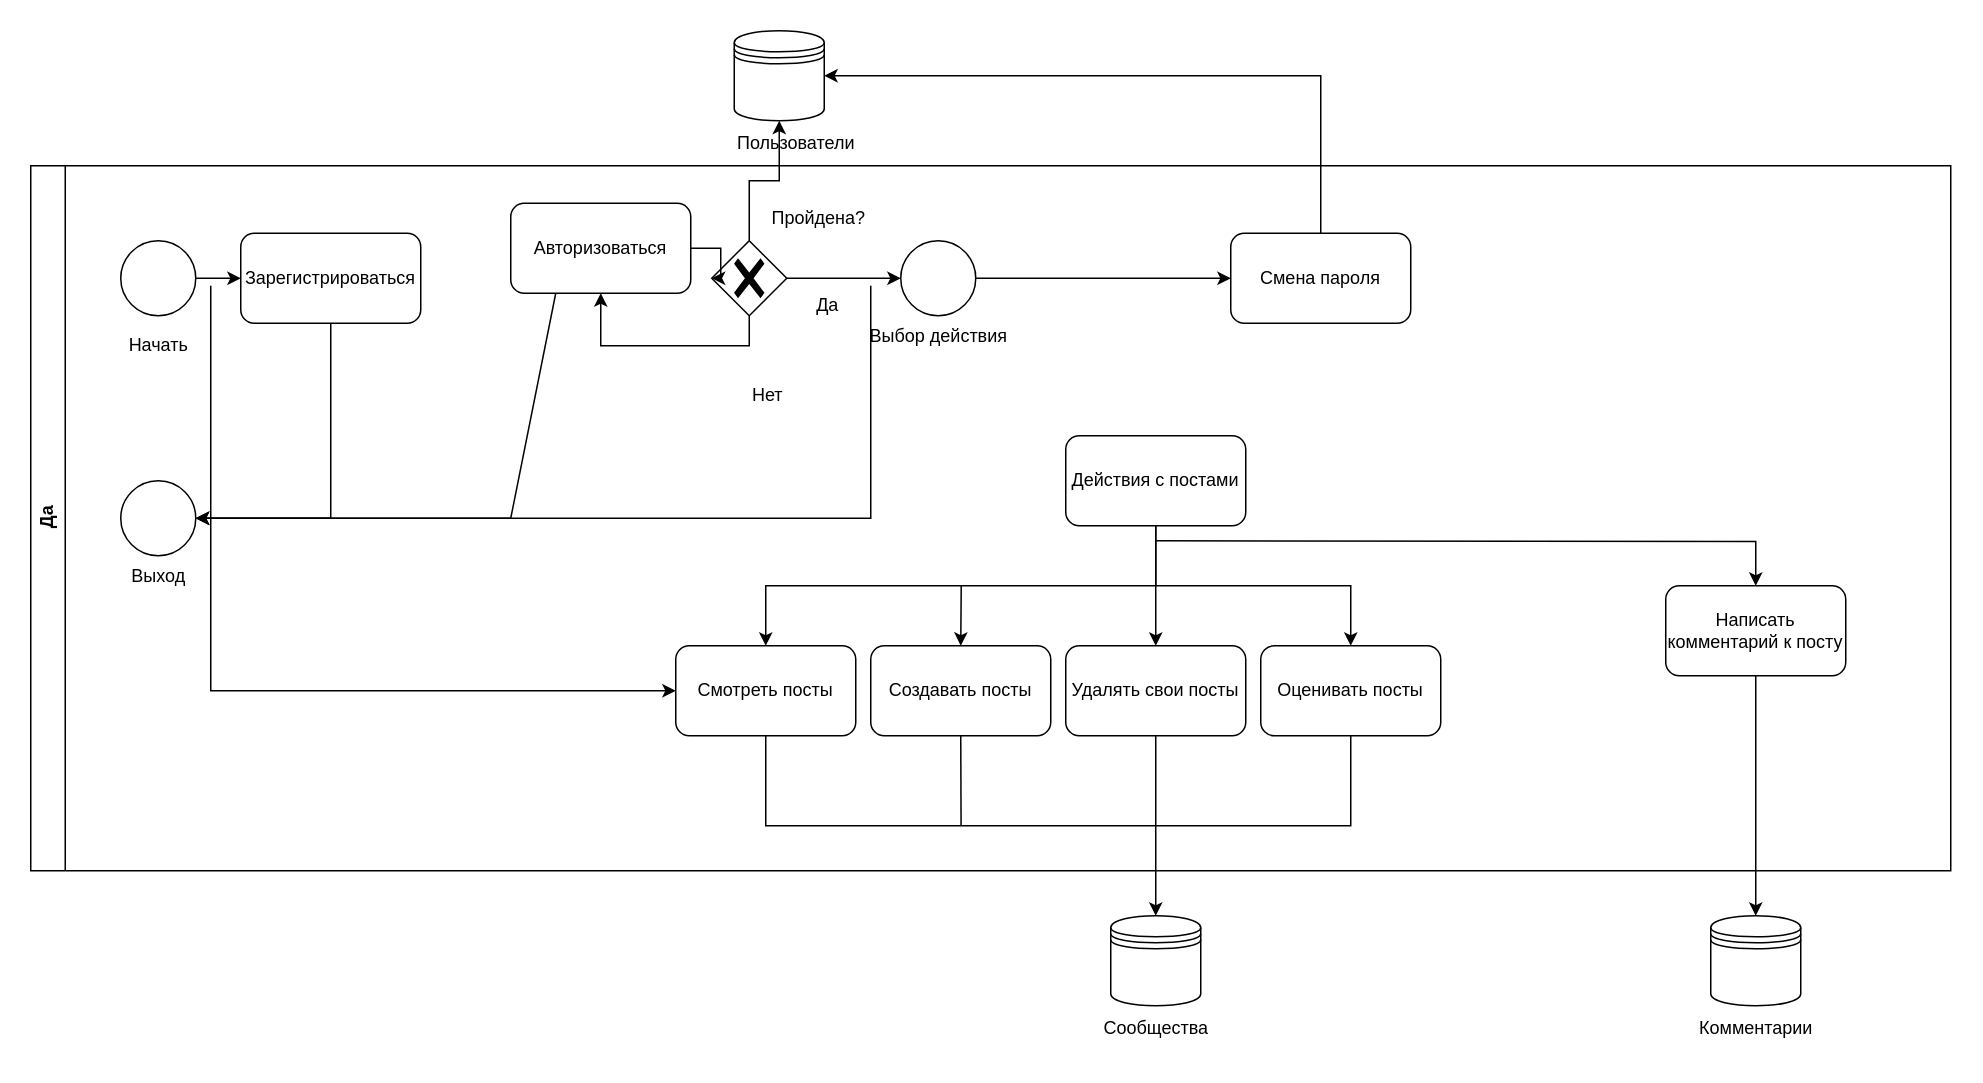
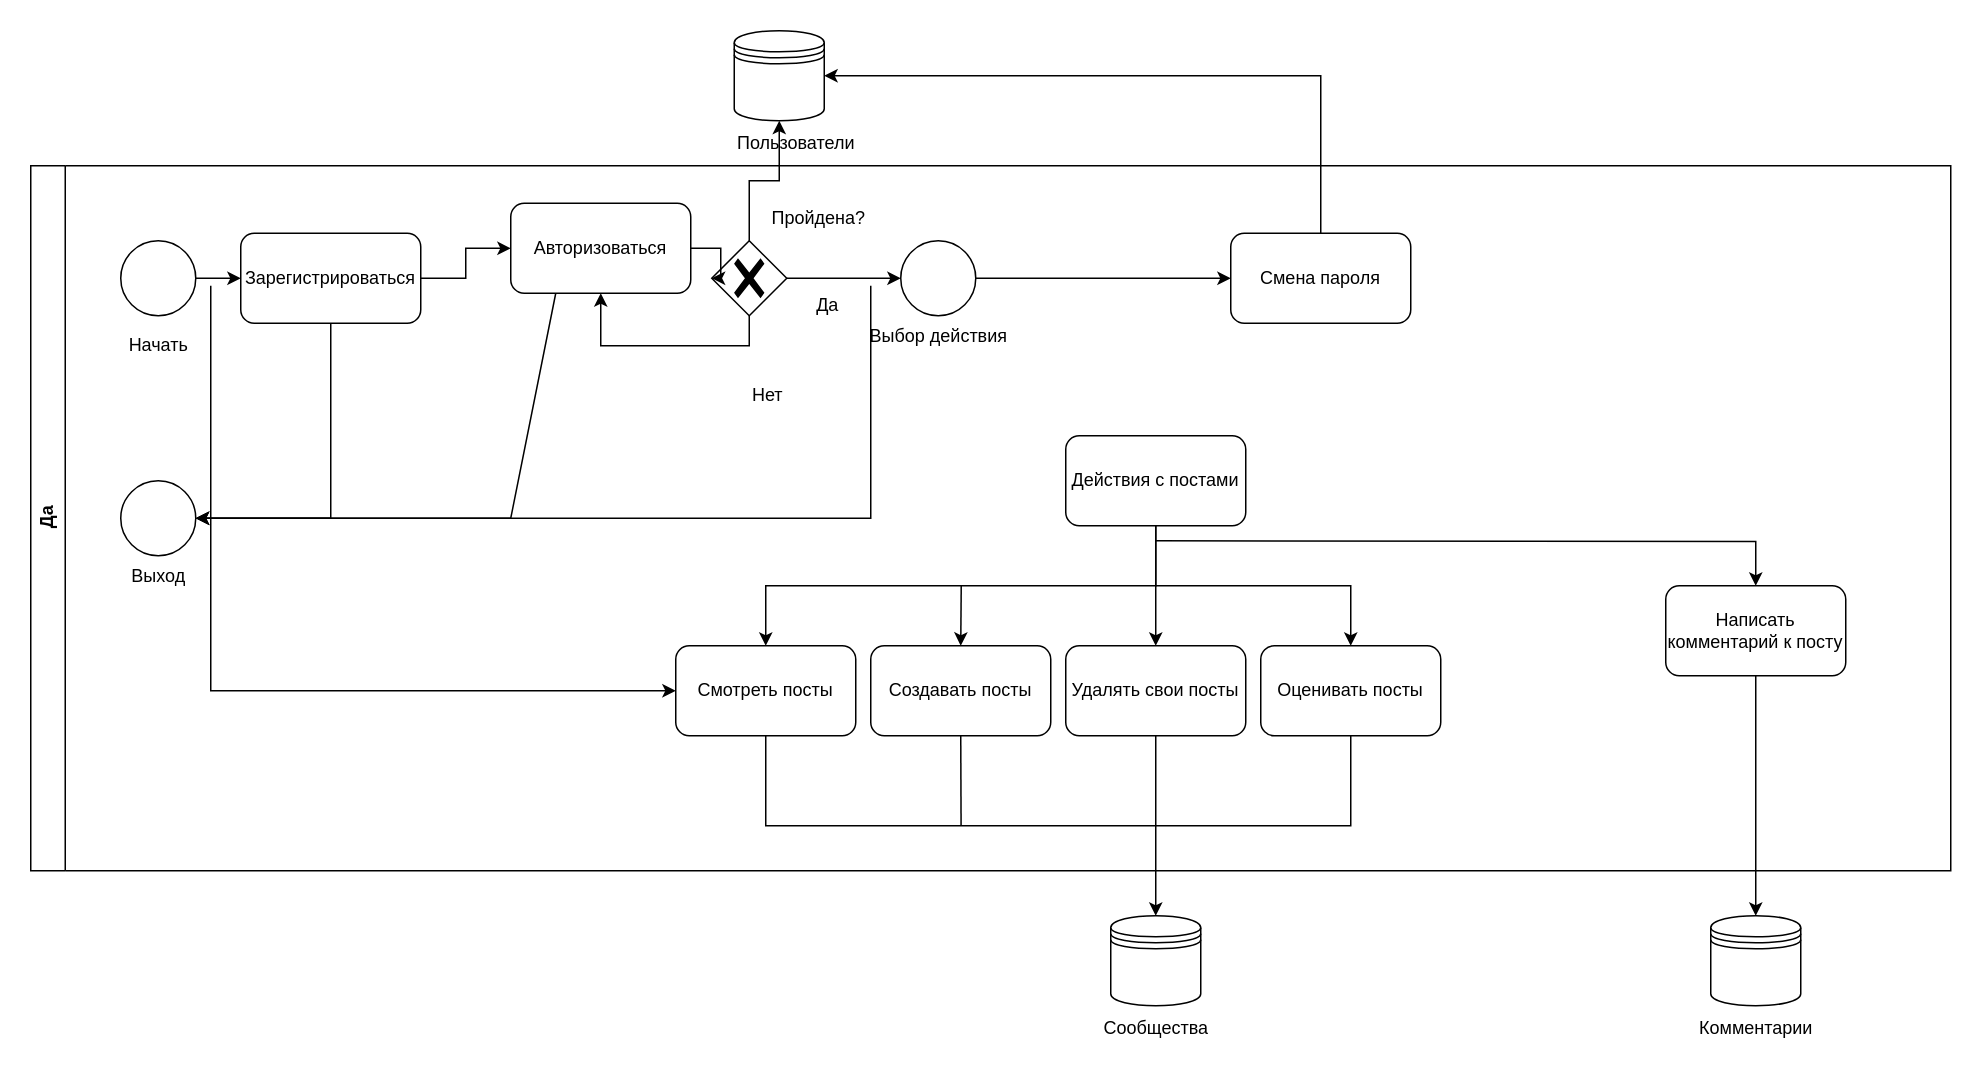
none -> (466, 268)
